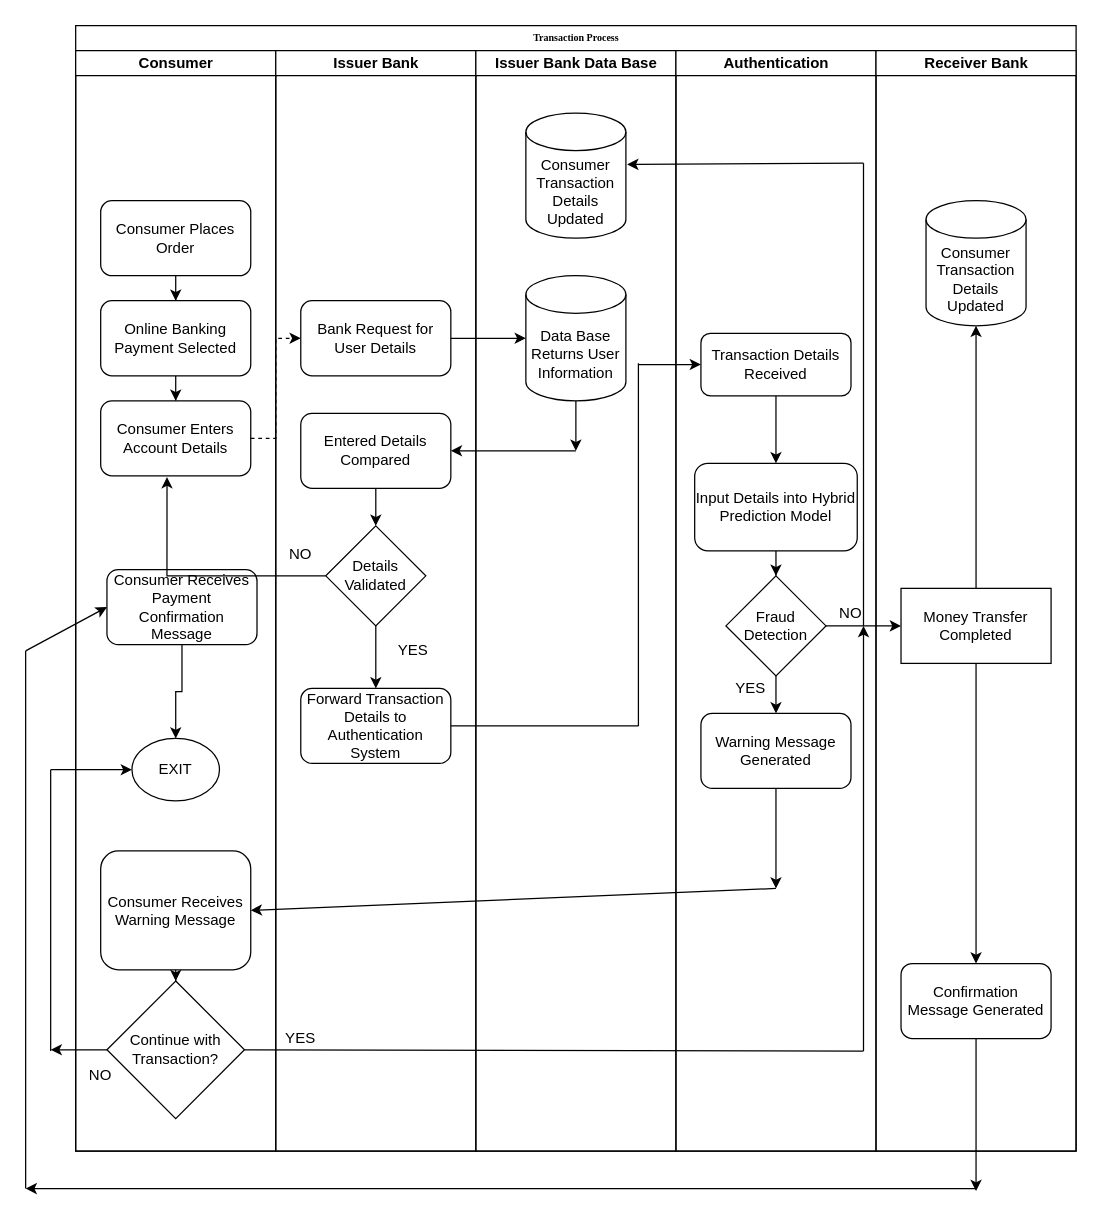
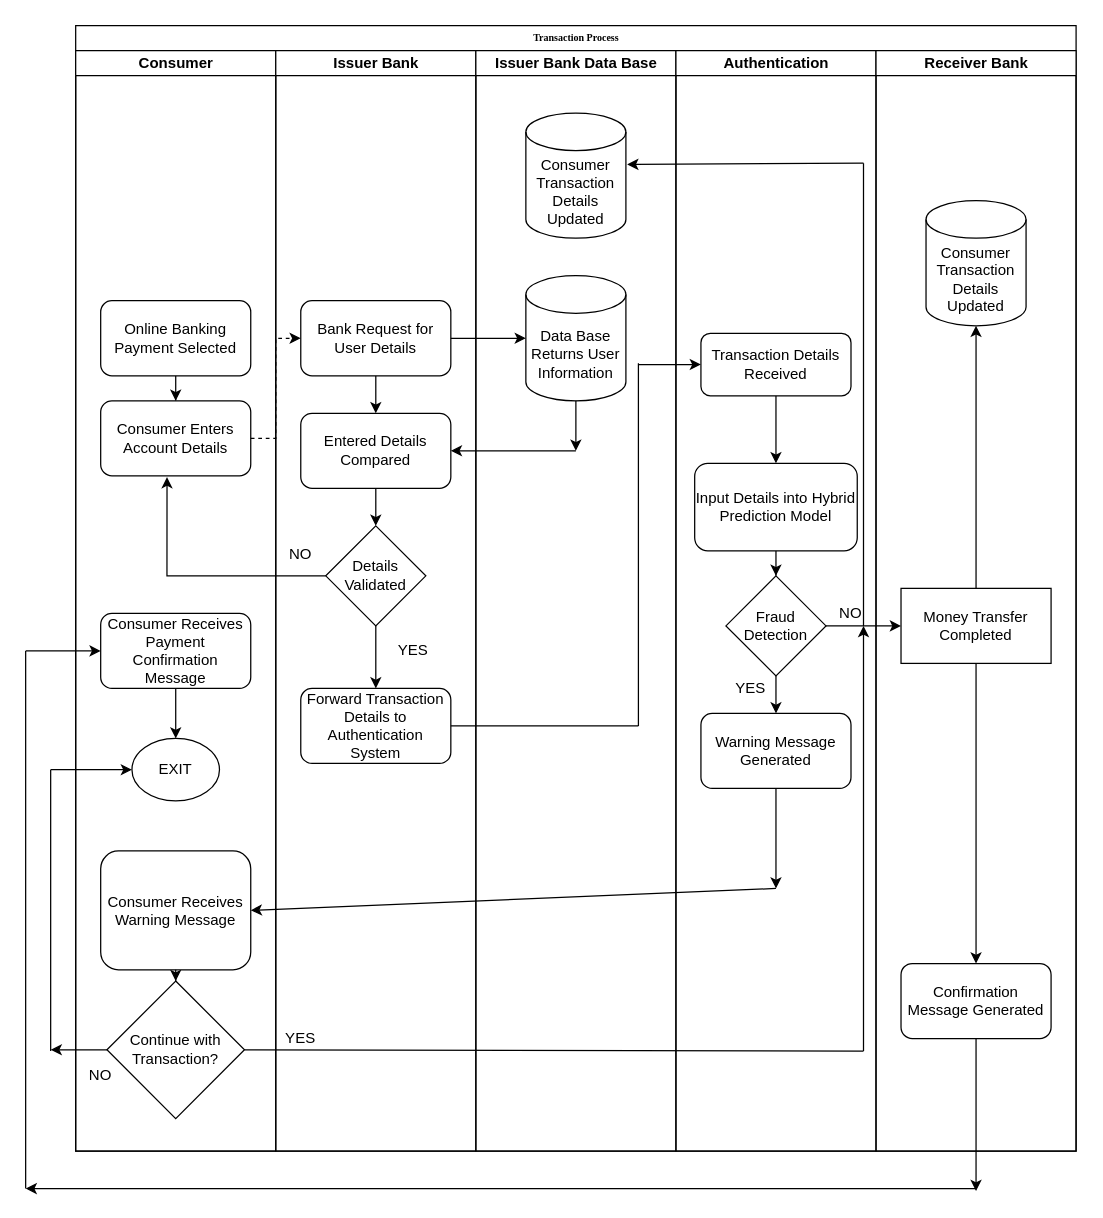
(176, 238) -> none
(176, 293) -> none
none -> (376, 399)
(182, 607) -> (176, 651)
